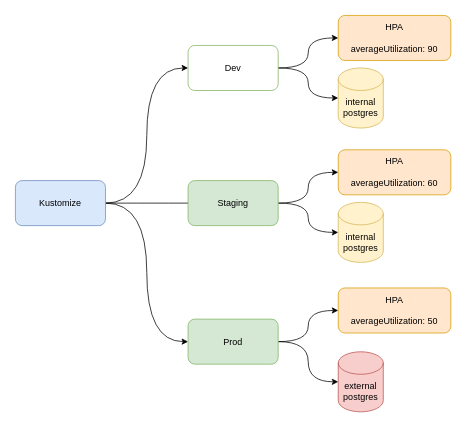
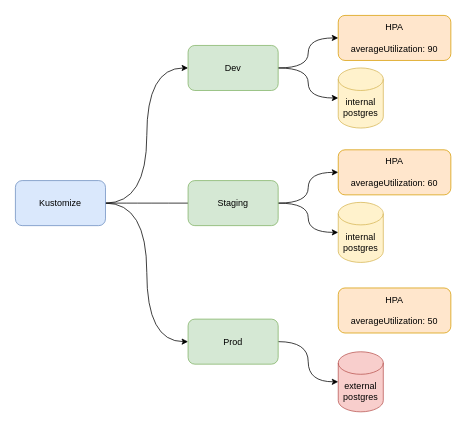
(233, 68) -> (233, 68)
(308, 323) -> none
